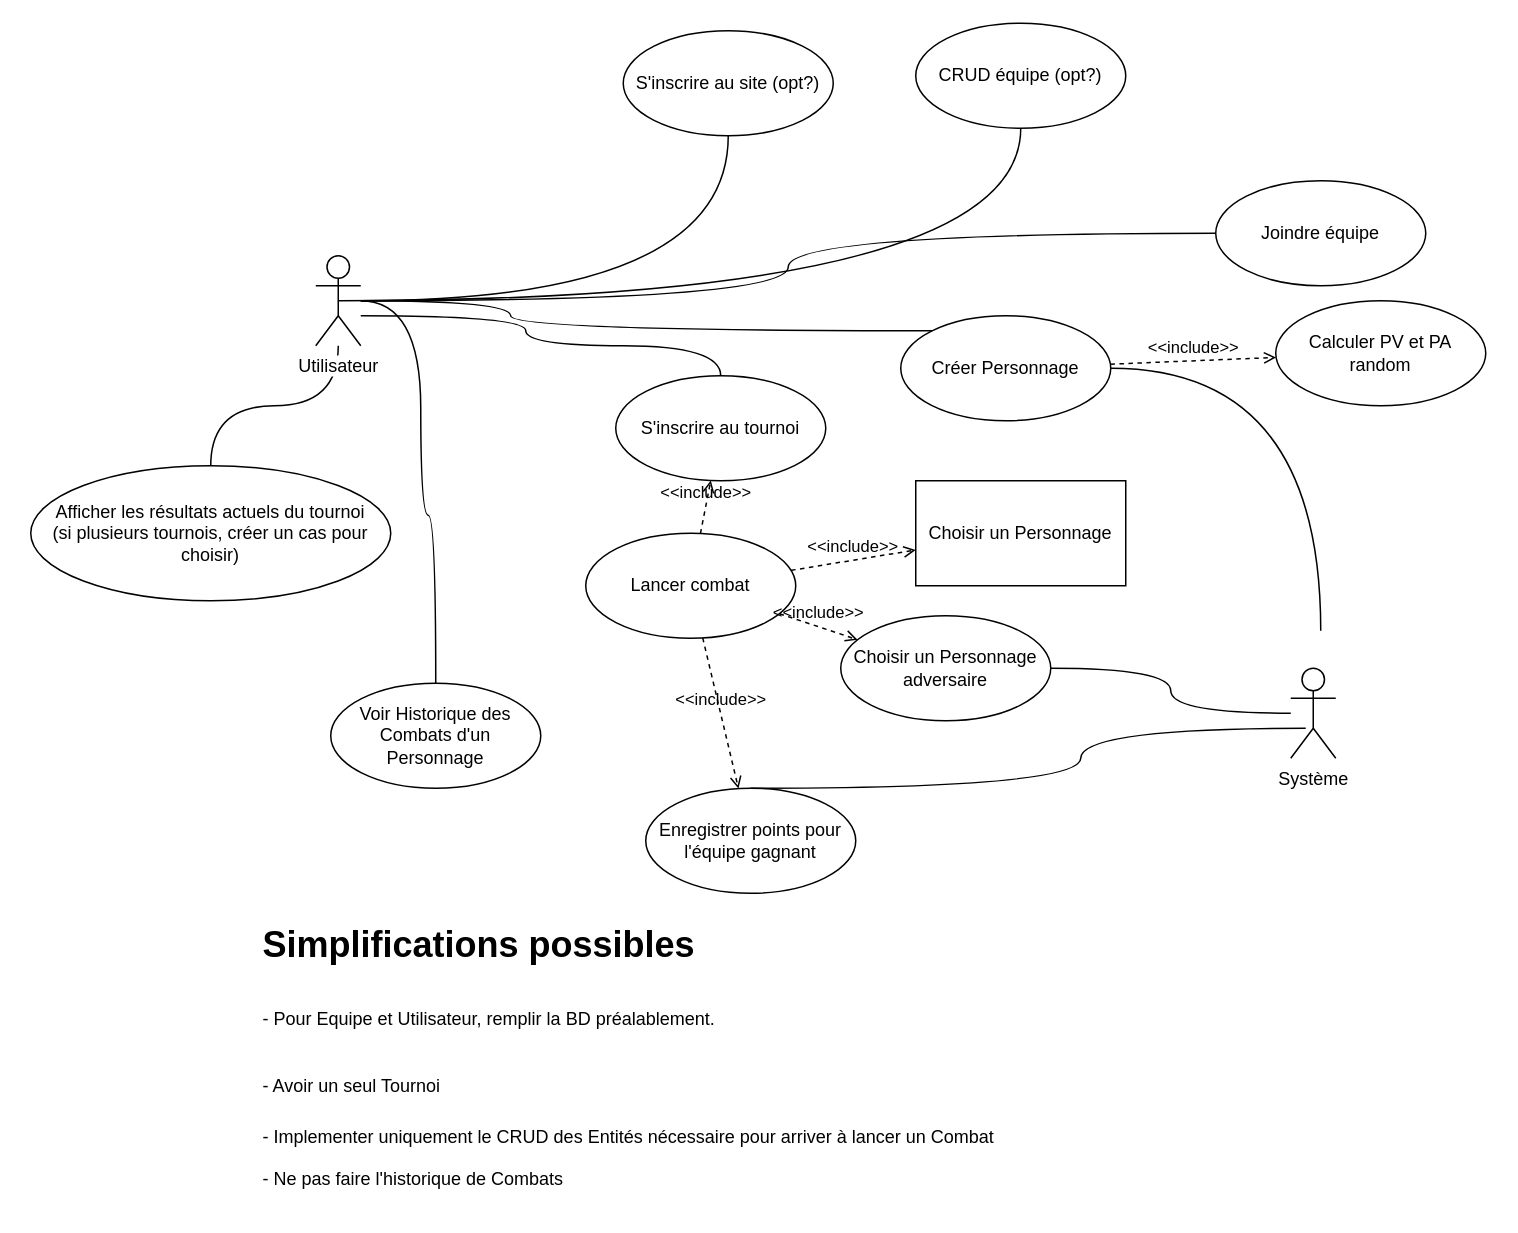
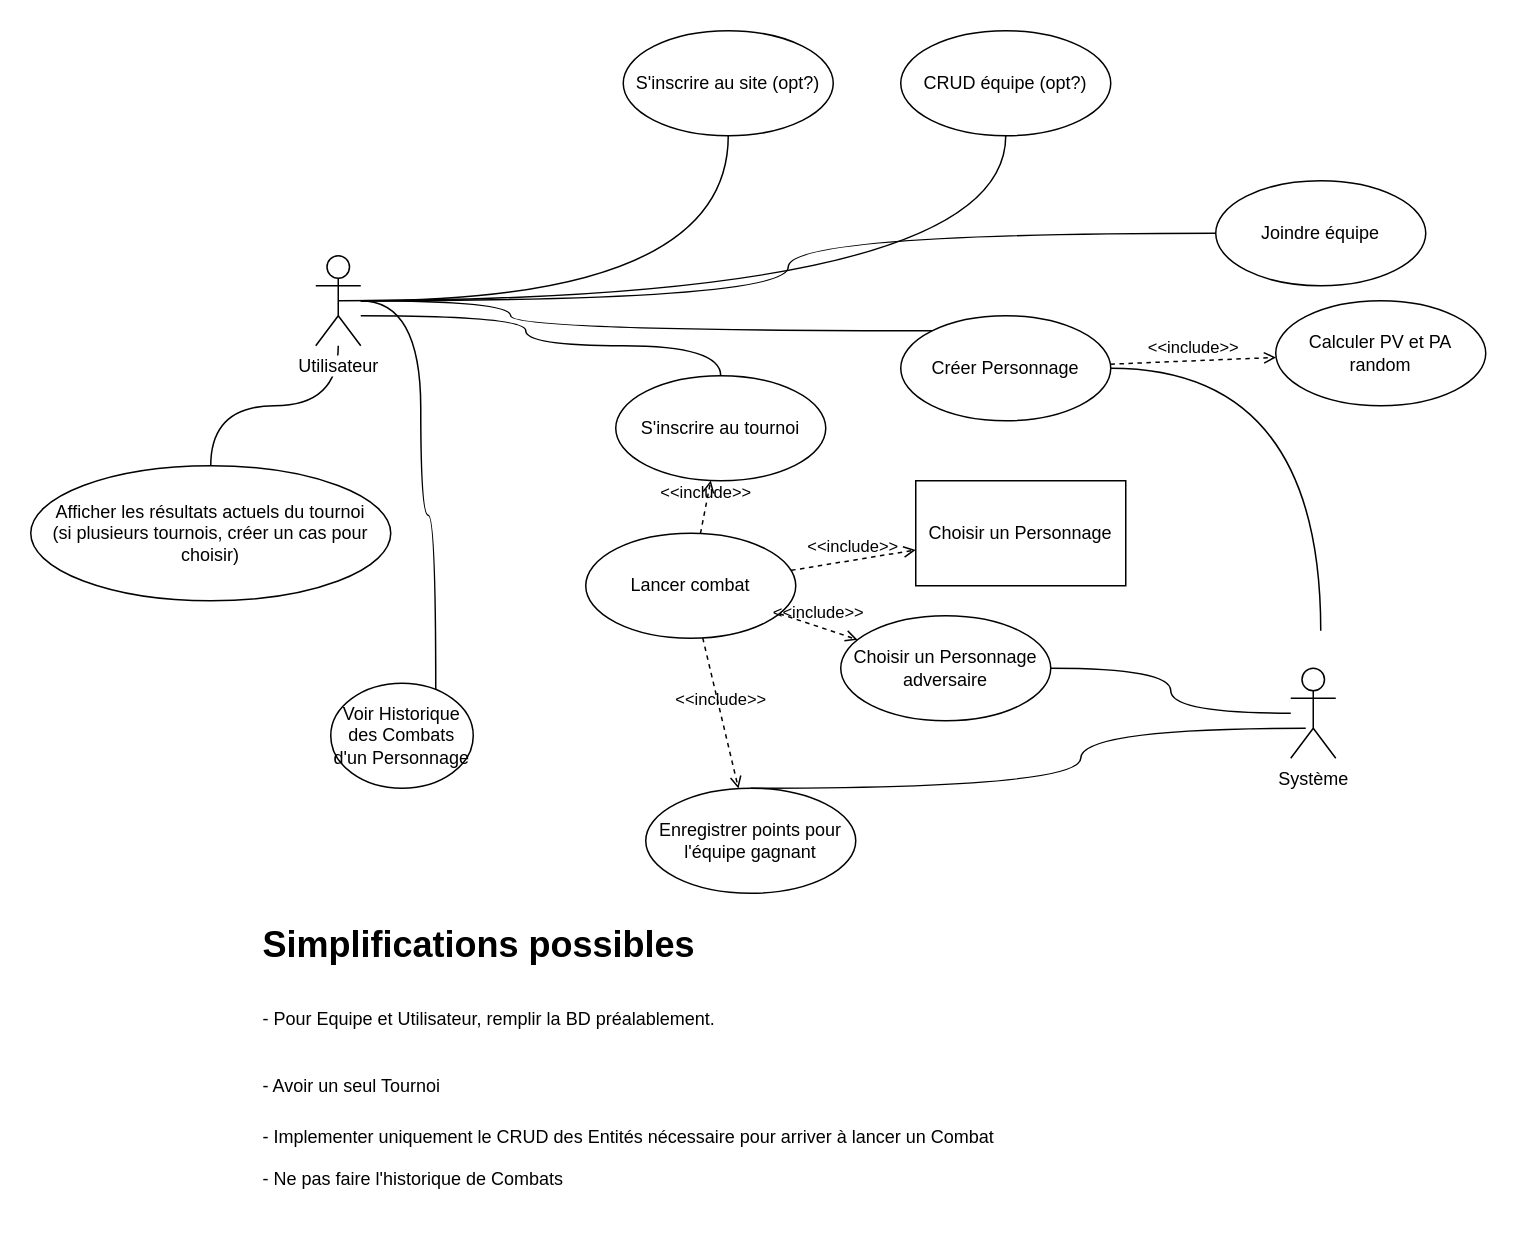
(1021, 76) -> (1006, 83)
(436, 736) -> (402, 736)
